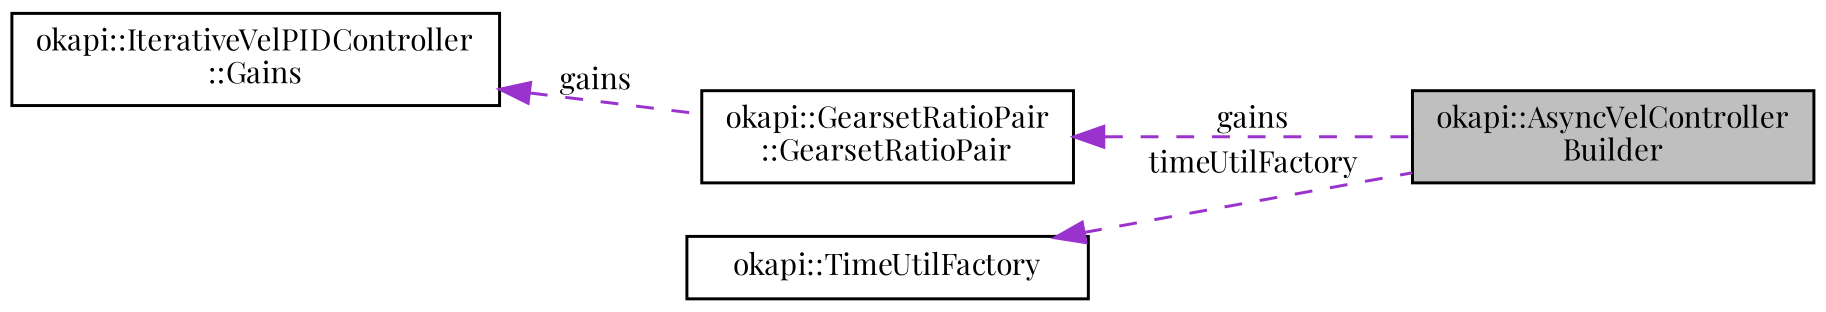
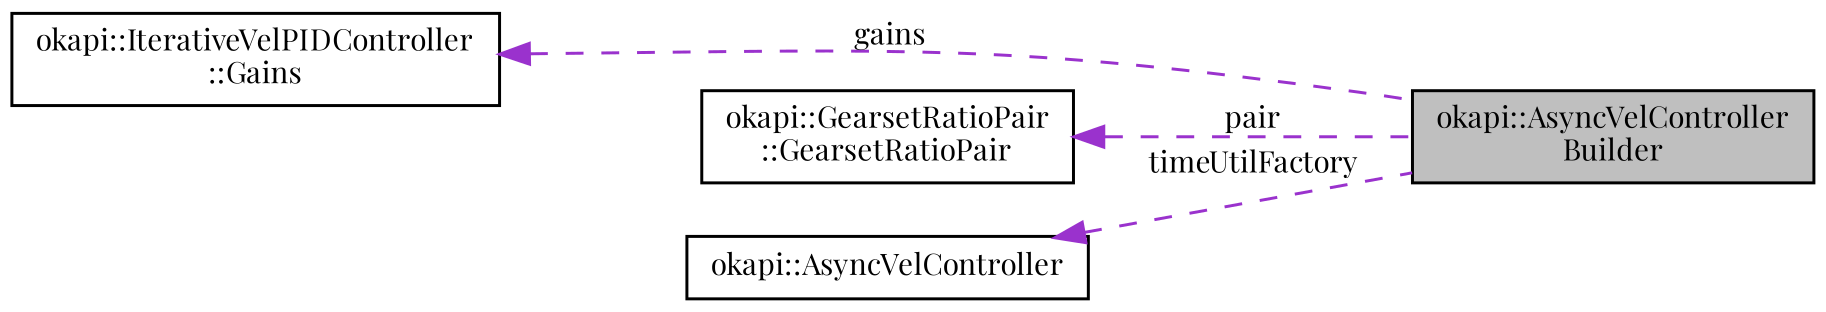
(615, 104) -> (972, 54)
(1250, 120) -> (1250, 120)
(888, 268) -> (888, 268)
